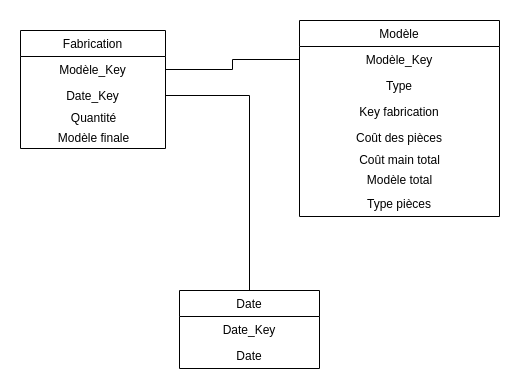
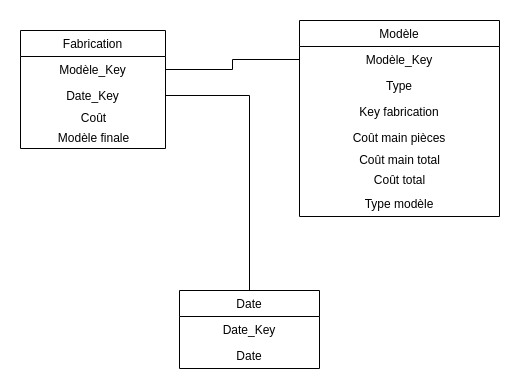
(94, 119) -> (94, 119)
(399, 138) -> (399, 138)
(400, 181) -> (400, 181)
(399, 204) -> (399, 204)
